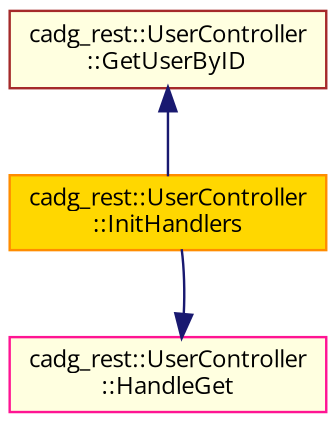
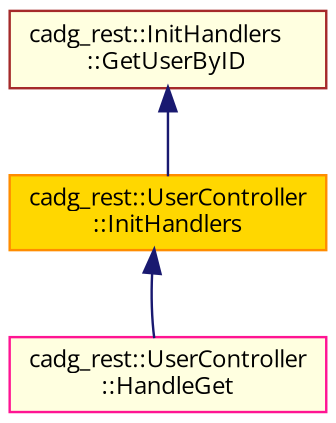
(168, 50) -> (168, 50)
(184, 282) -> (152, 306)
